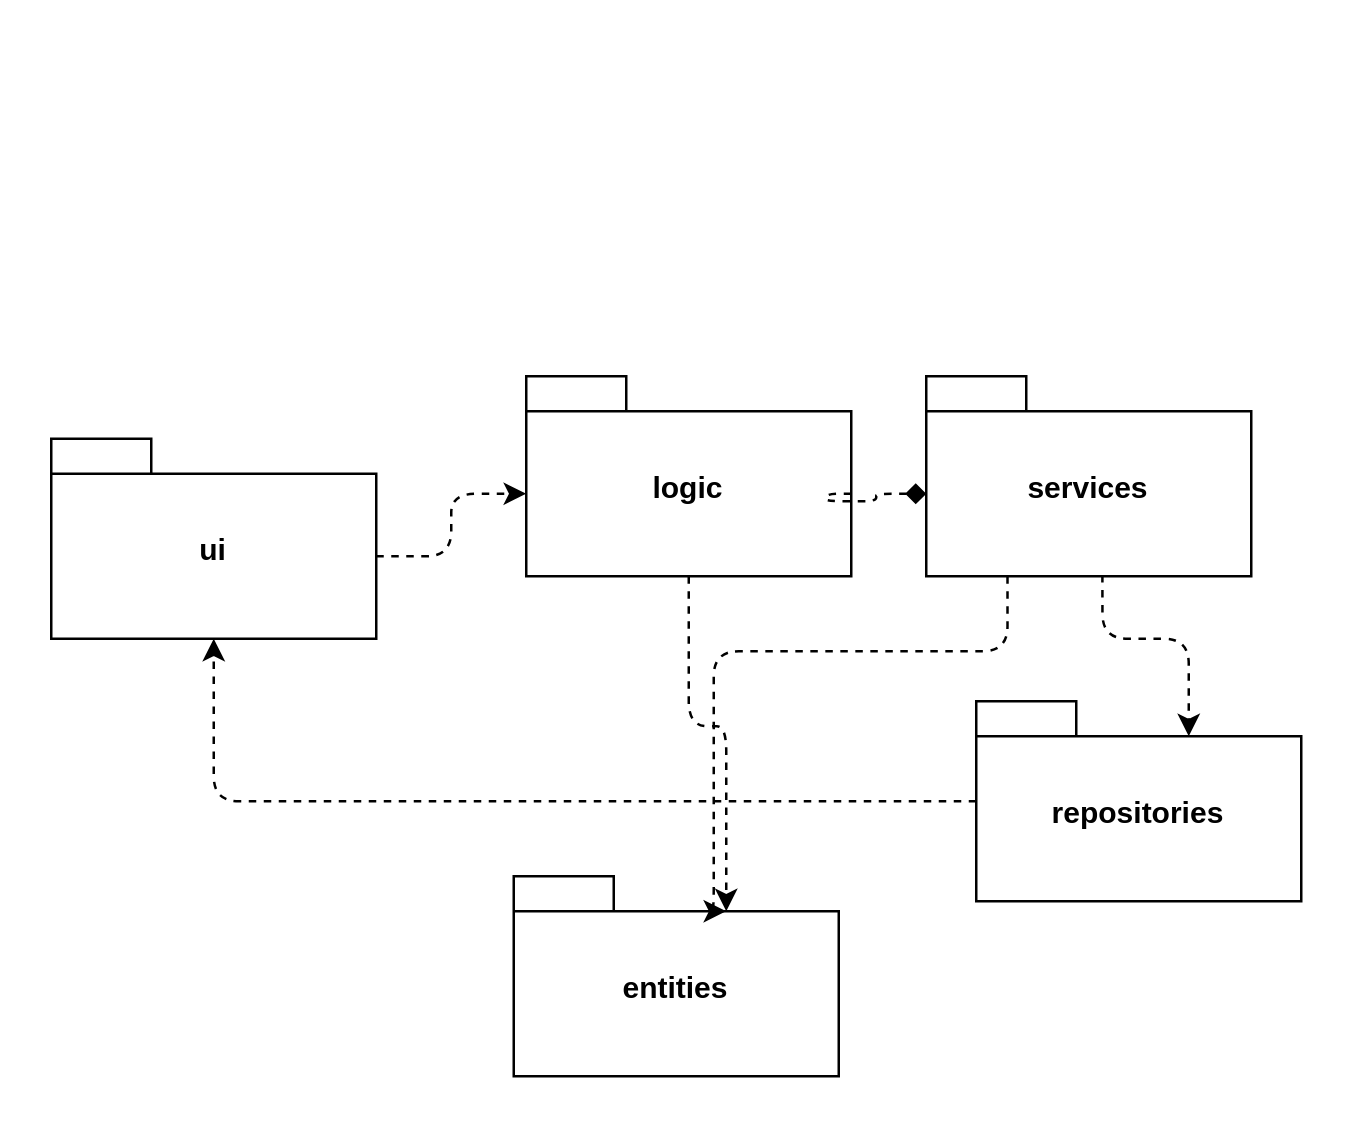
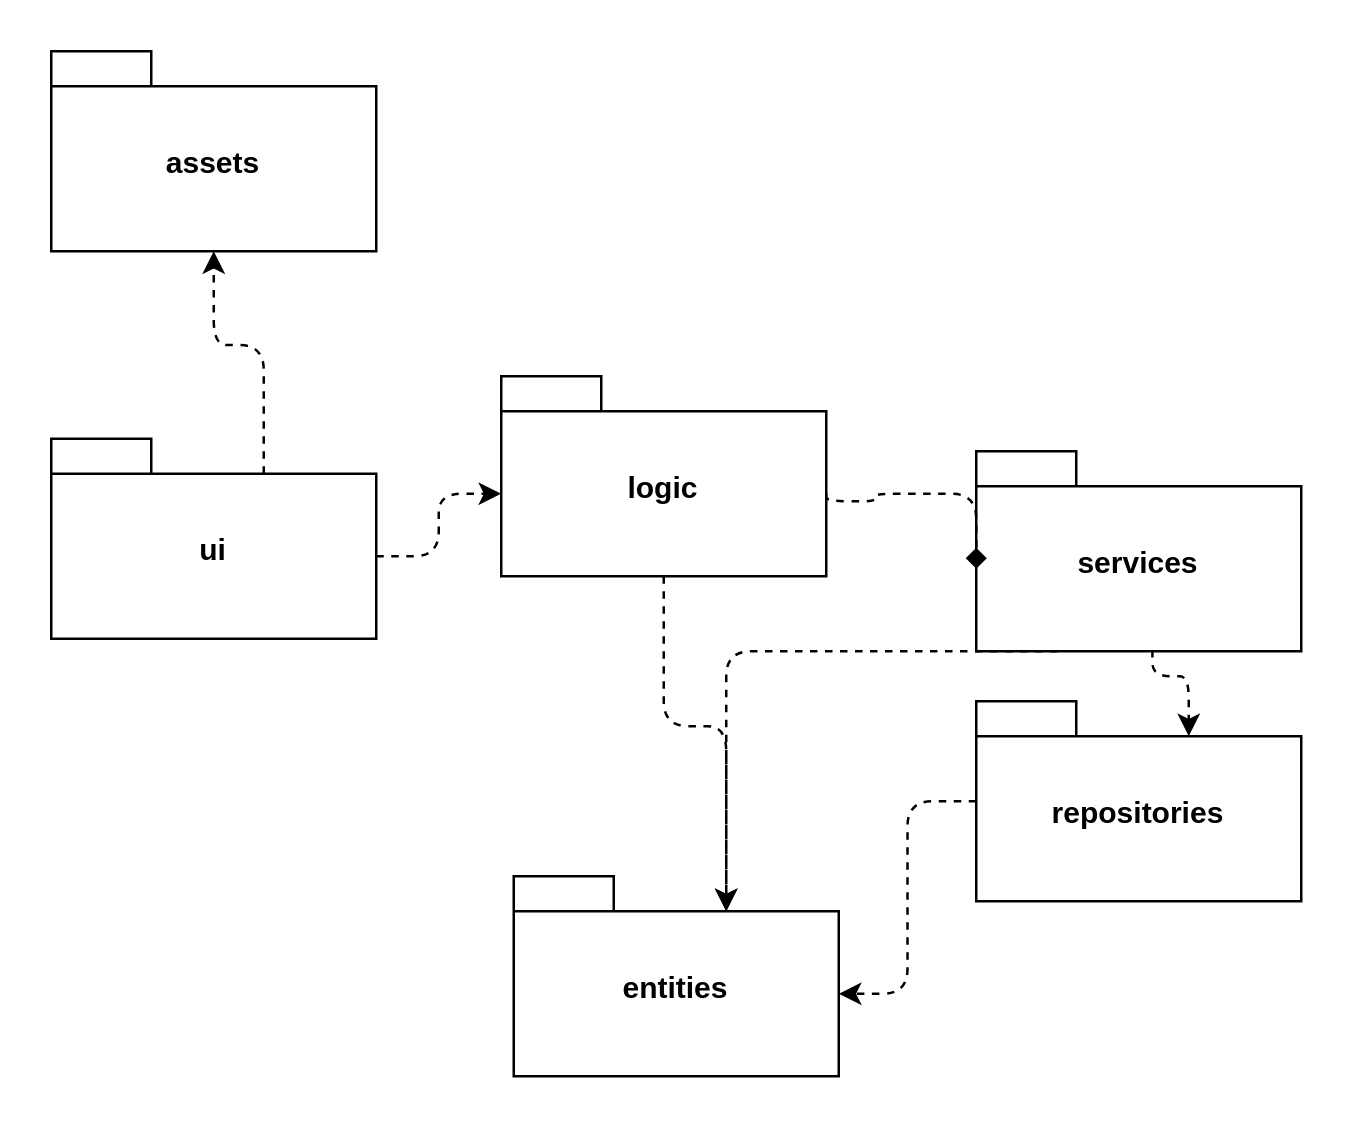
none -> (214, 151)
none -> (261, 356)
(689, 476) -> (664, 476)
(1089, 476) -> (1139, 551)
(397, 801) -> (908, 914)
